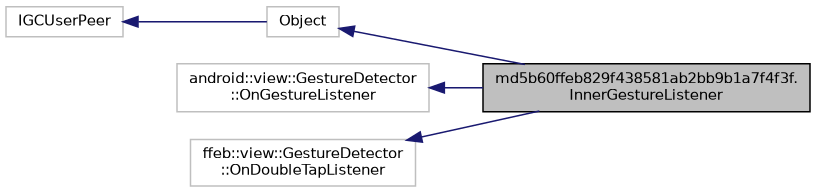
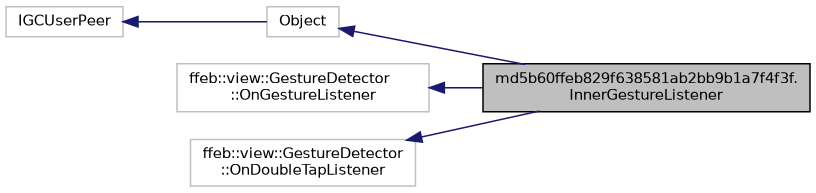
(303, 88) -> (303, 88)
(646, 88) -> (646, 88)
